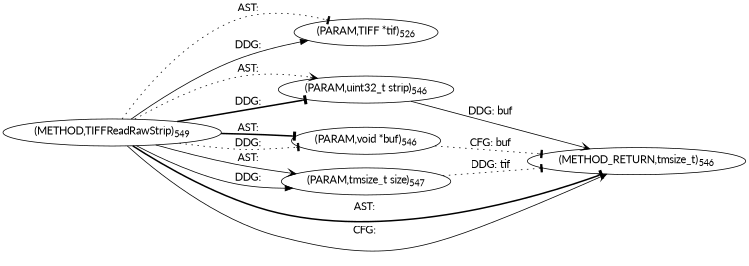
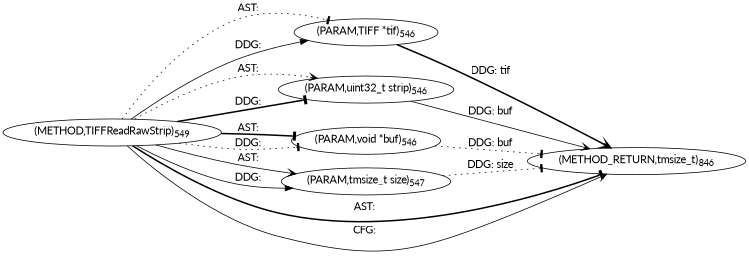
(407, 31) -> (407, 31)
none -> (501, 92)
(491, 143) -> (491, 143)
(707, 160) -> (707, 160)
(491, 165) -> (491, 165)
